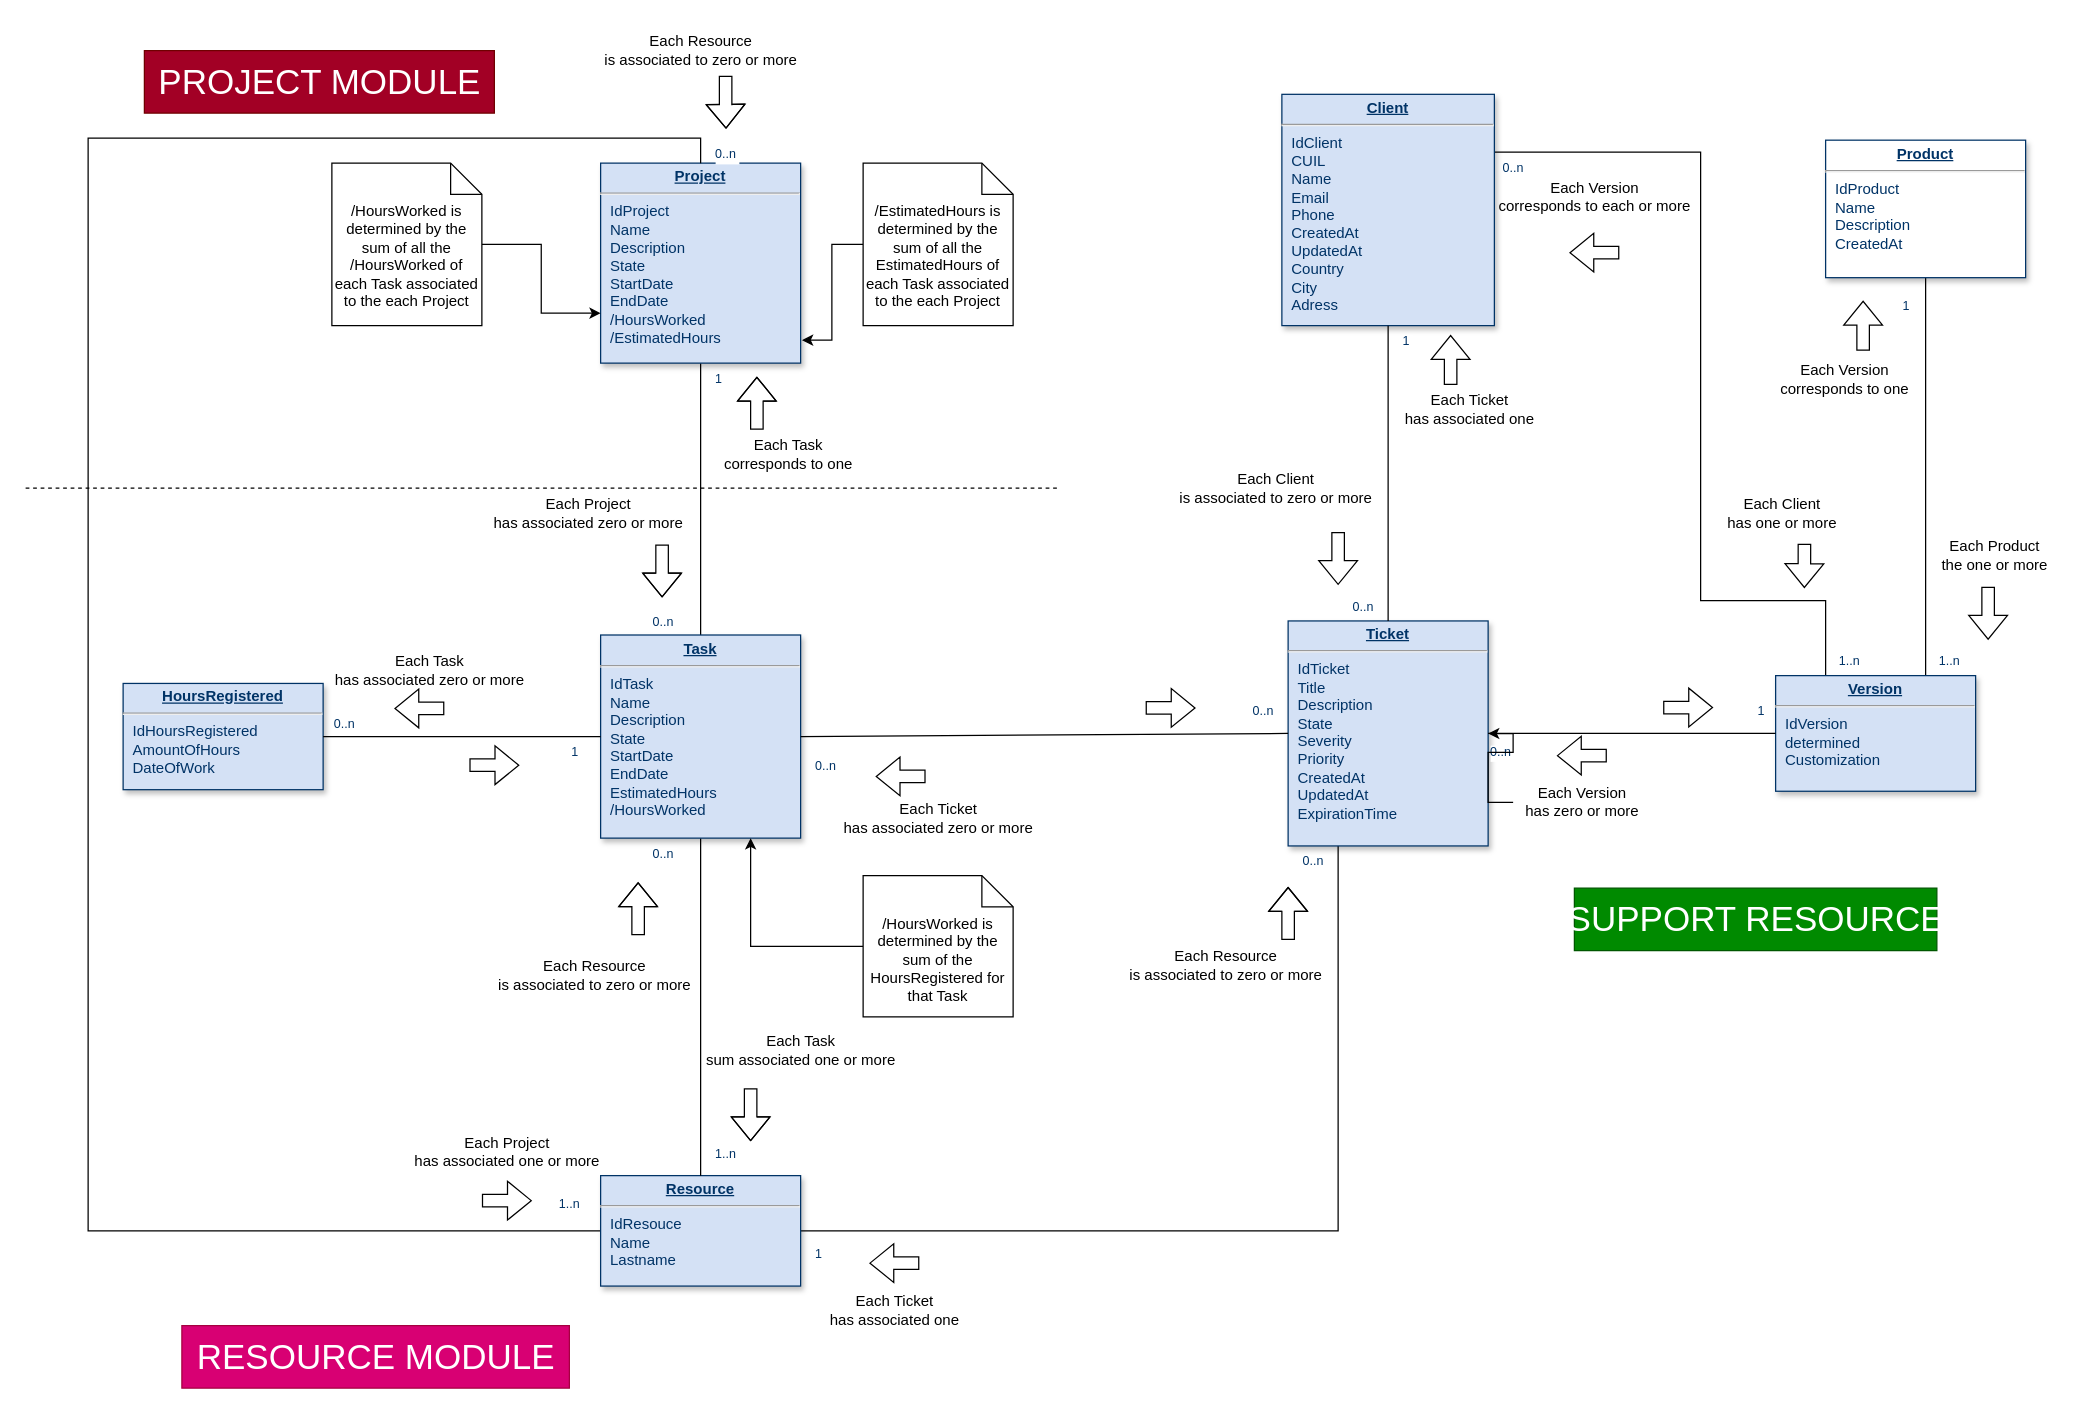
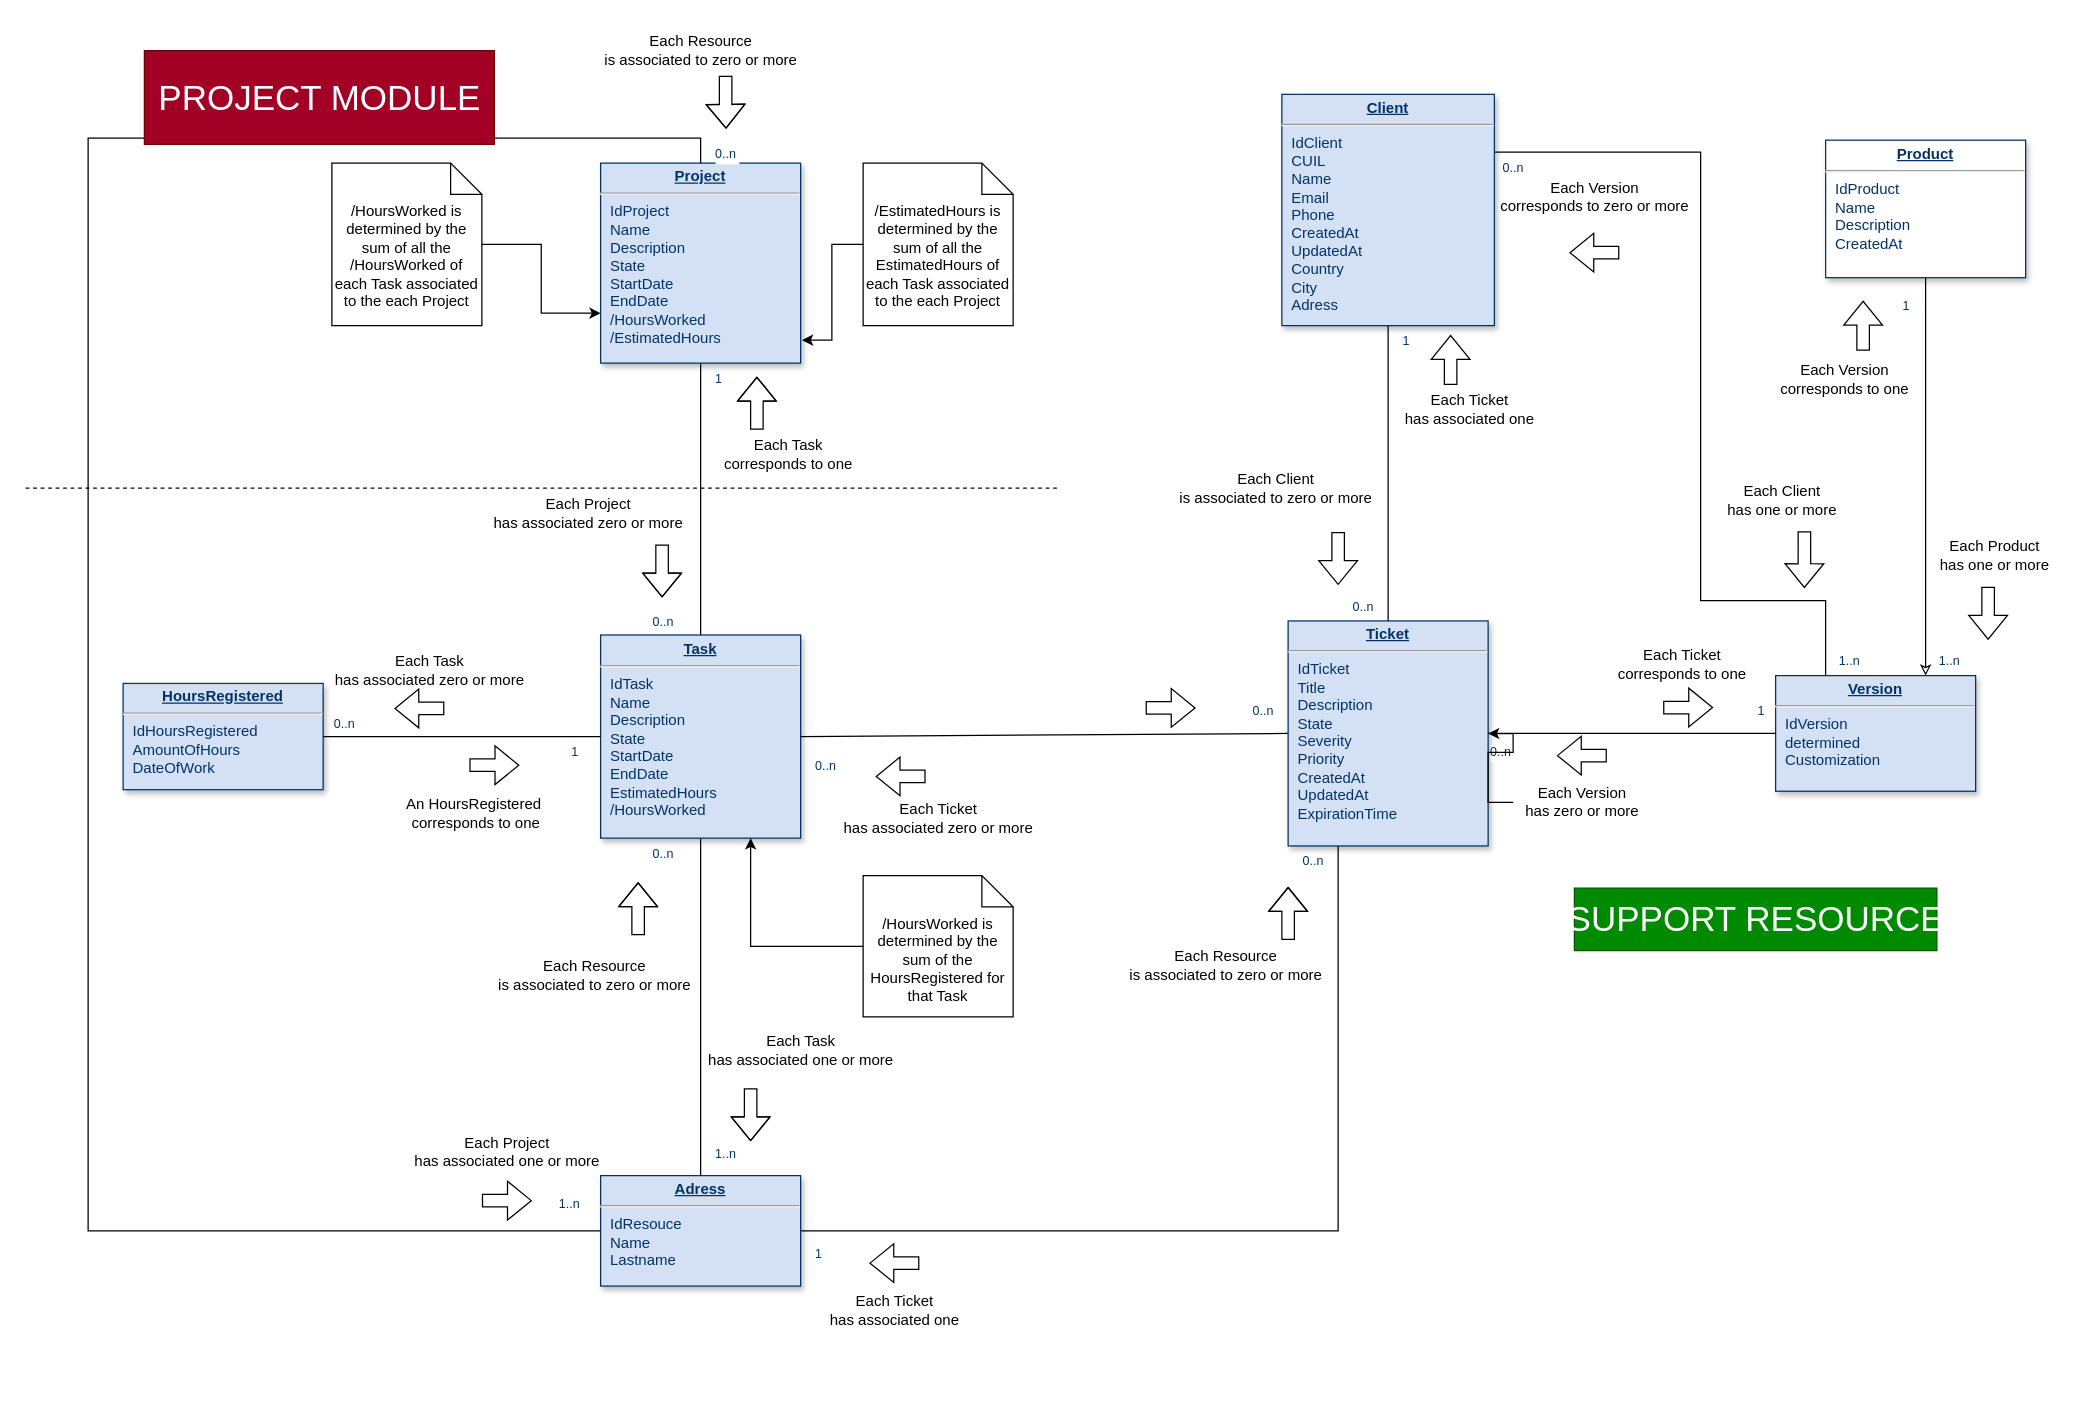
(319, 82) -> (319, 98)
(1595, 197) -> (1595, 197)
(1782, 513) -> (1782, 501)
(1995, 556) -> (1995, 556)
none -> (1682, 665)
(1926, 668) -> (1926, 665)
none -> (476, 813)
(801, 1051) -> (801, 1051)
(638, 1212) -> (638, 1212)
(376, 1357) -> none
